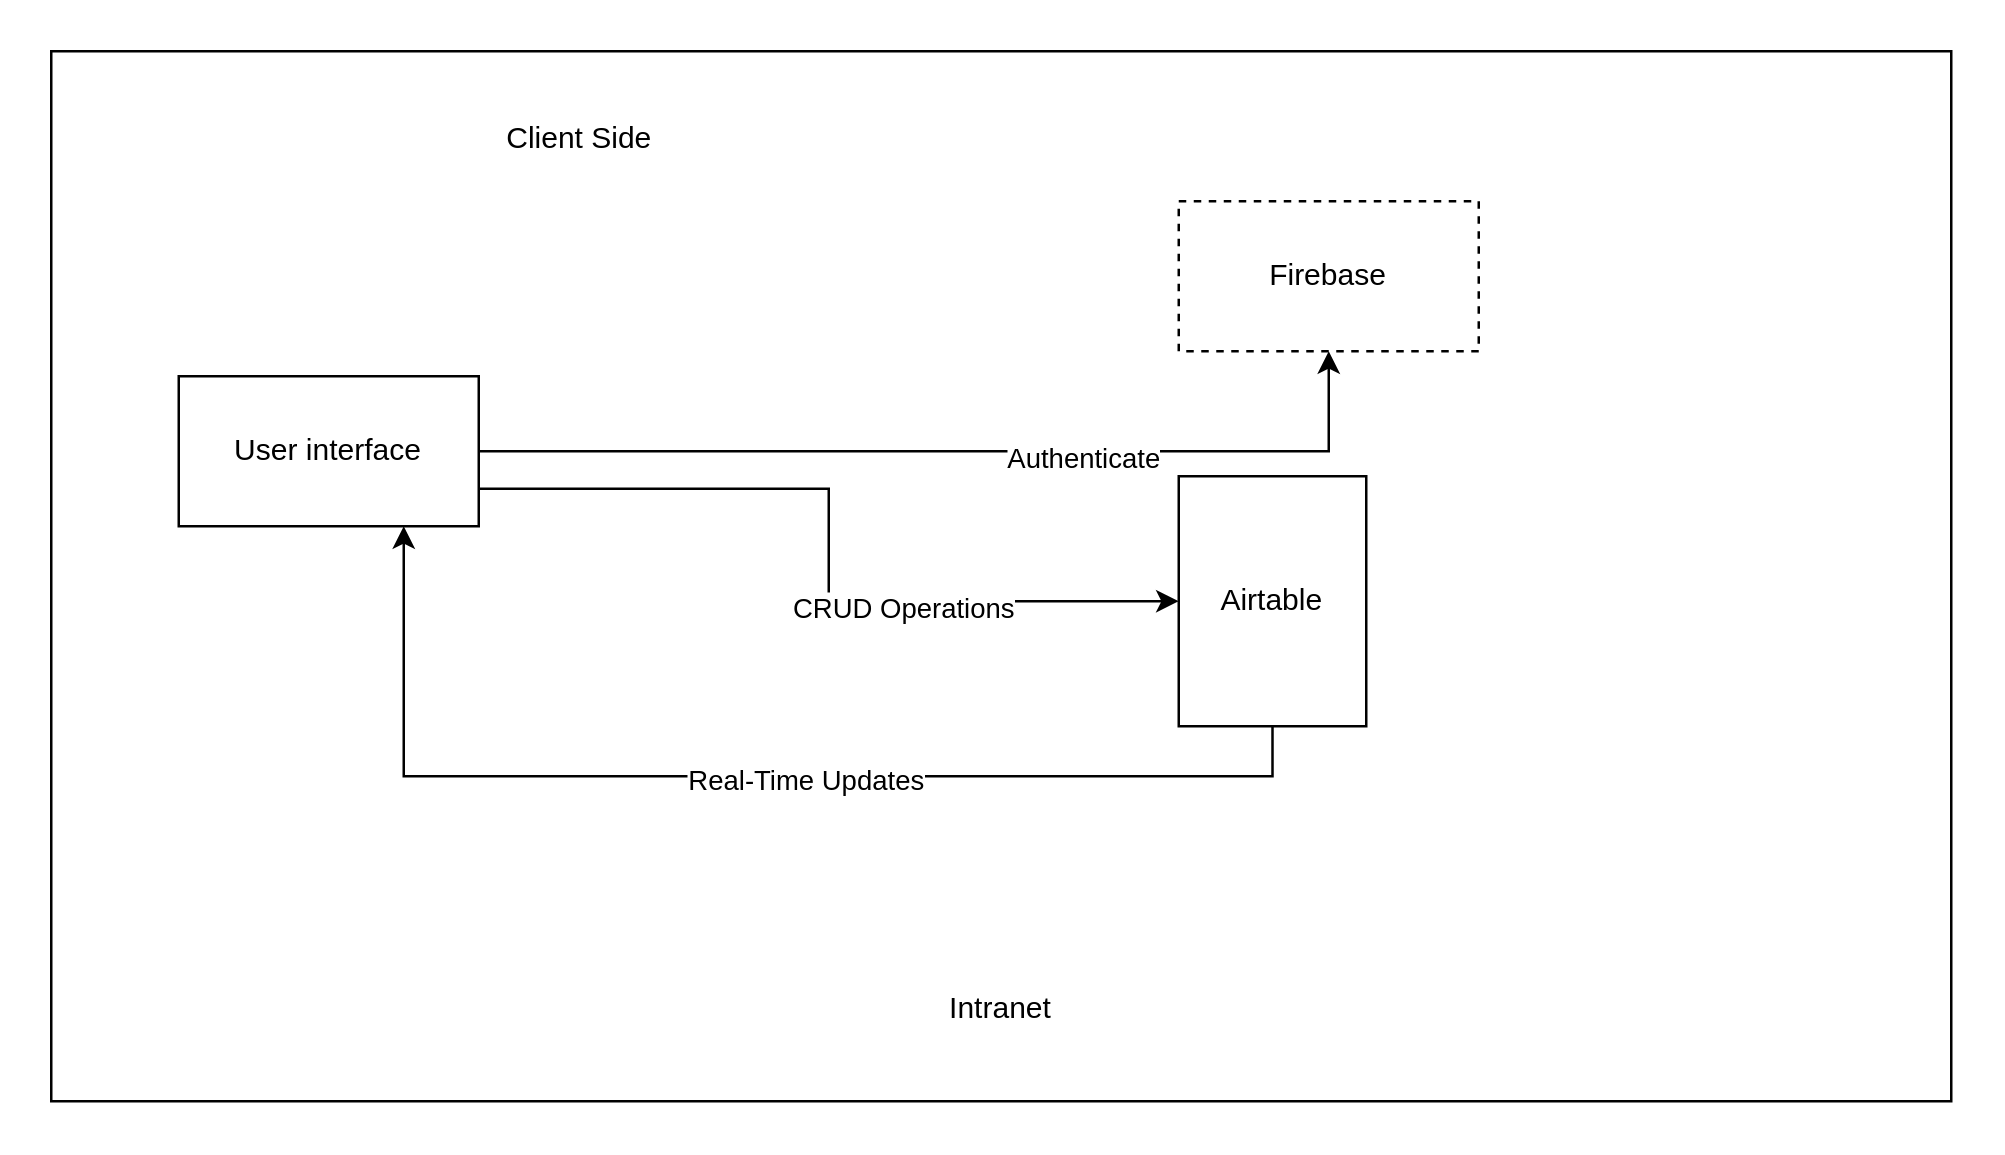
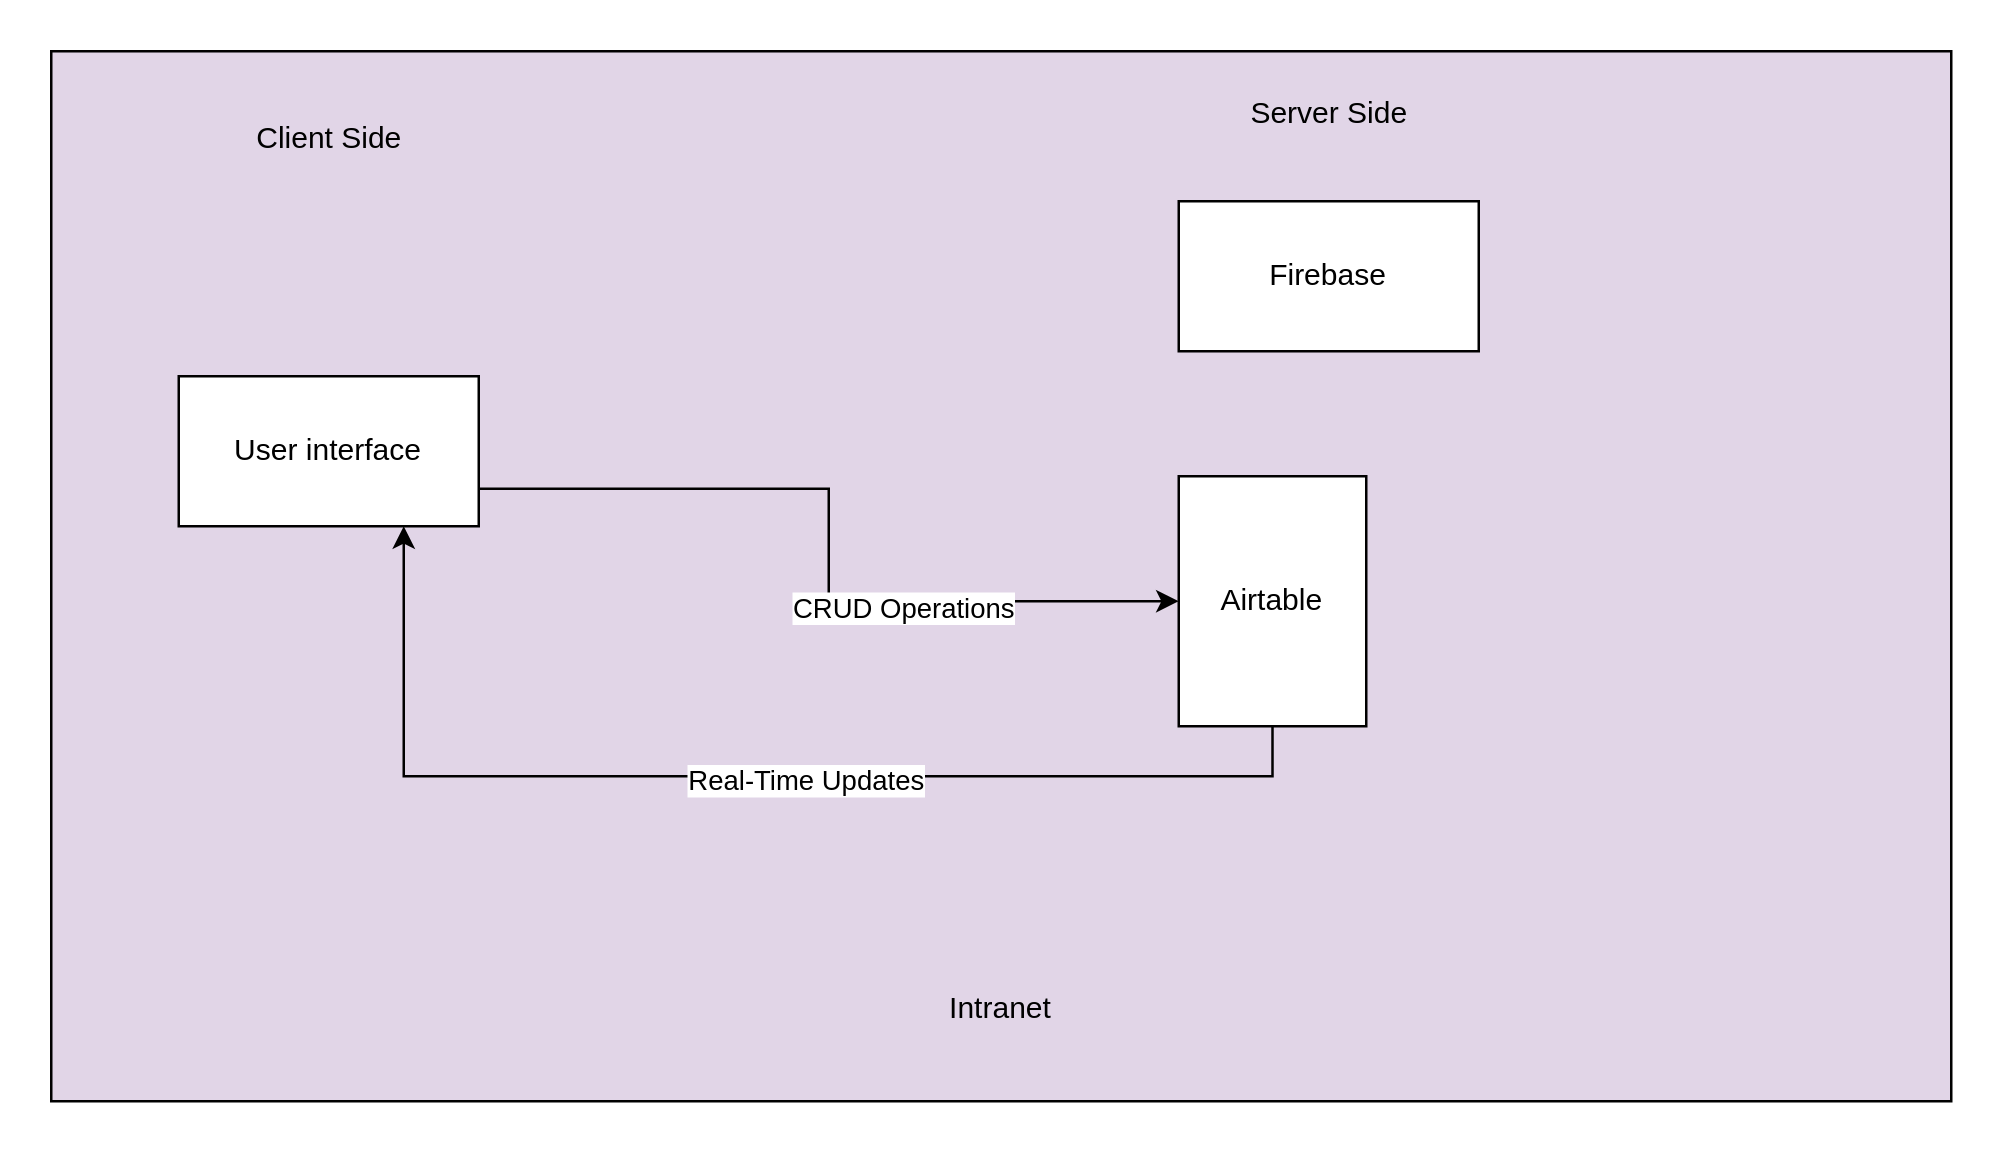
none -> (1329, 114)
(579, 139) -> (329, 139)
(1329, 276) -> (1329, 276)
(946, 451) -> none
(1001, 576) -> (1001, 576)
